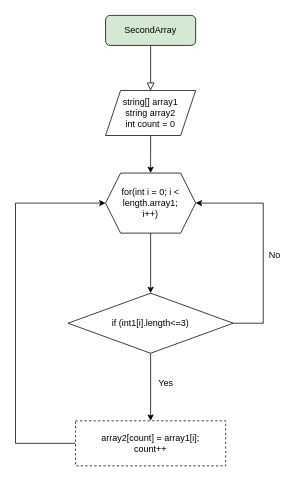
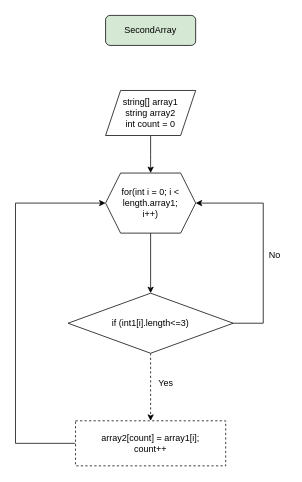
(150, 64) -> none
(150, 384) -> (150, 384)
